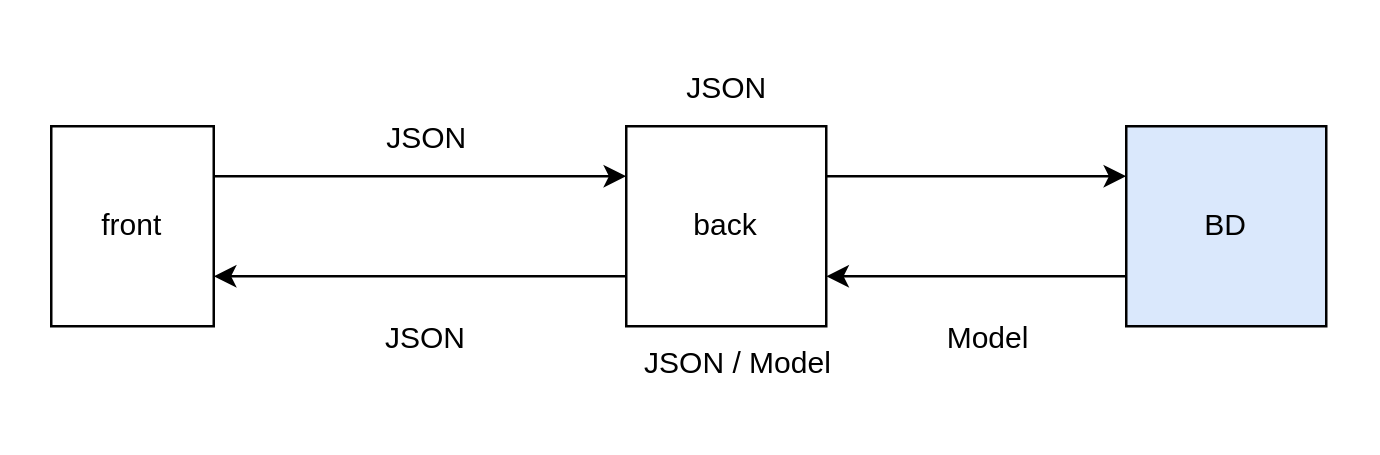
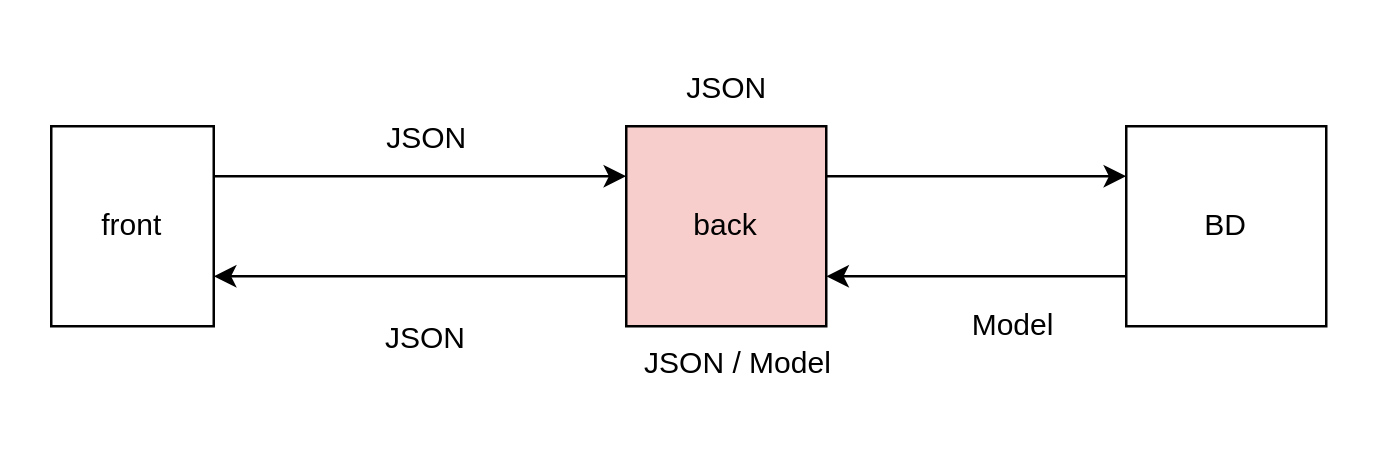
(726, 226) -> (726, 226)
(1226, 226) -> (1226, 226)
(989, 339) -> (1014, 326)
